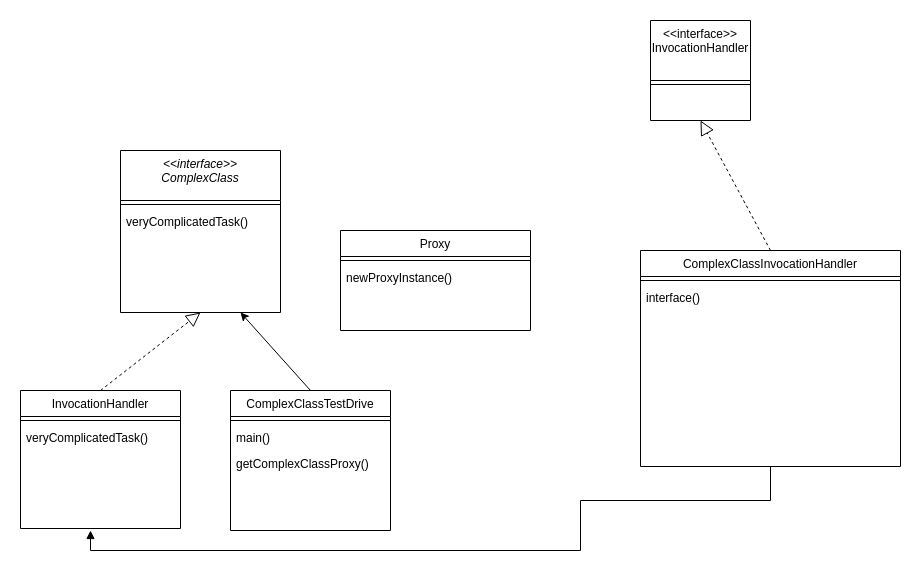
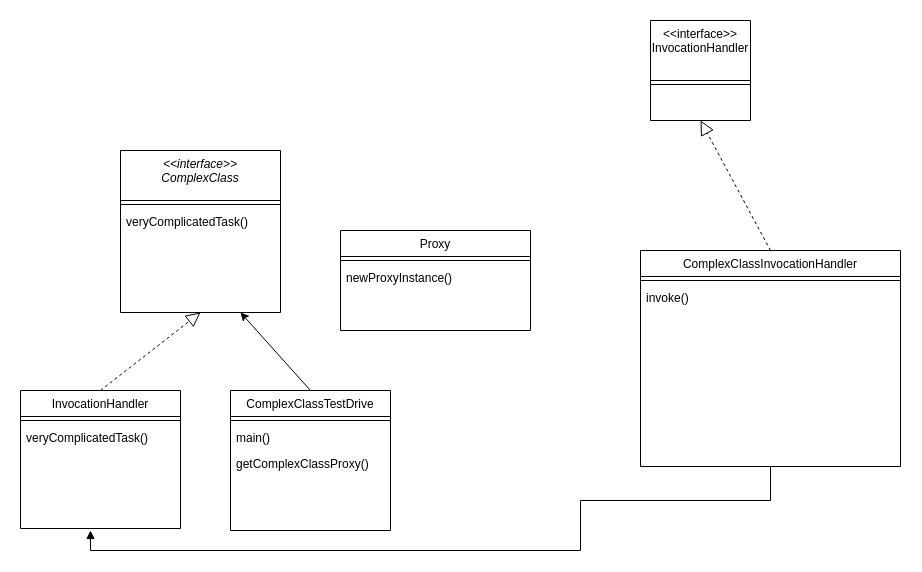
(681, 298) -> (671, 298)
